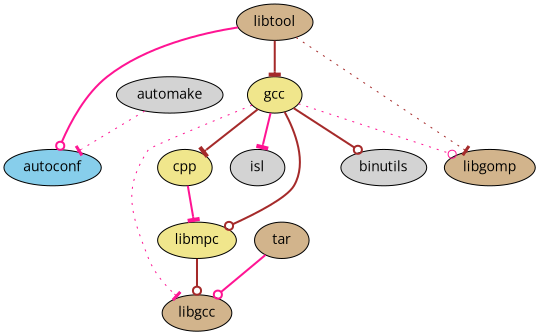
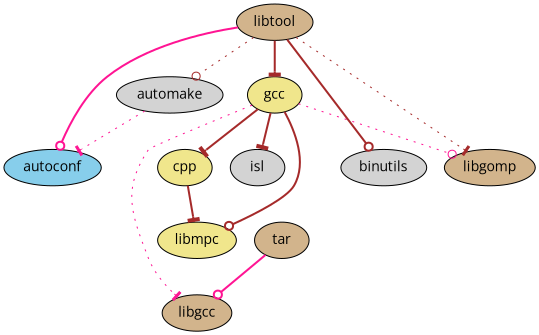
none -> (227, 56)
(324, 128) -> (327, 91)
(267, 129) -> (267, 129)
(190, 201) -> (190, 201)
(197, 273) -> none
